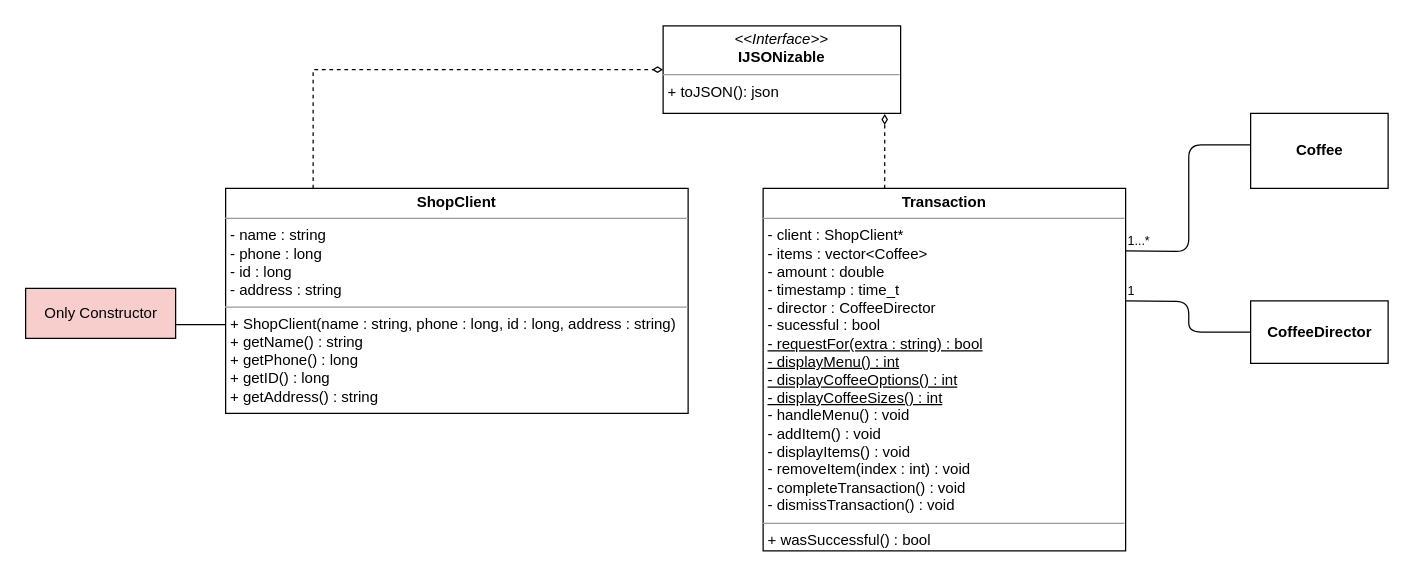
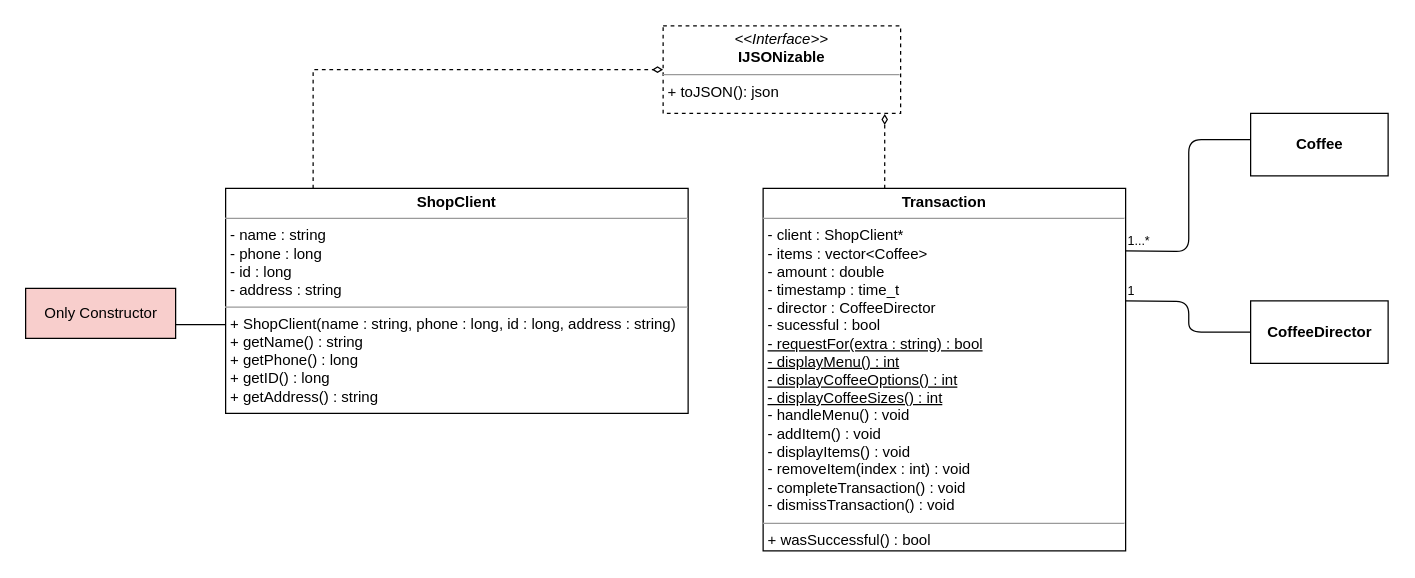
(782, 69) -> (782, 69)
(1319, 151) -> (1319, 144)
